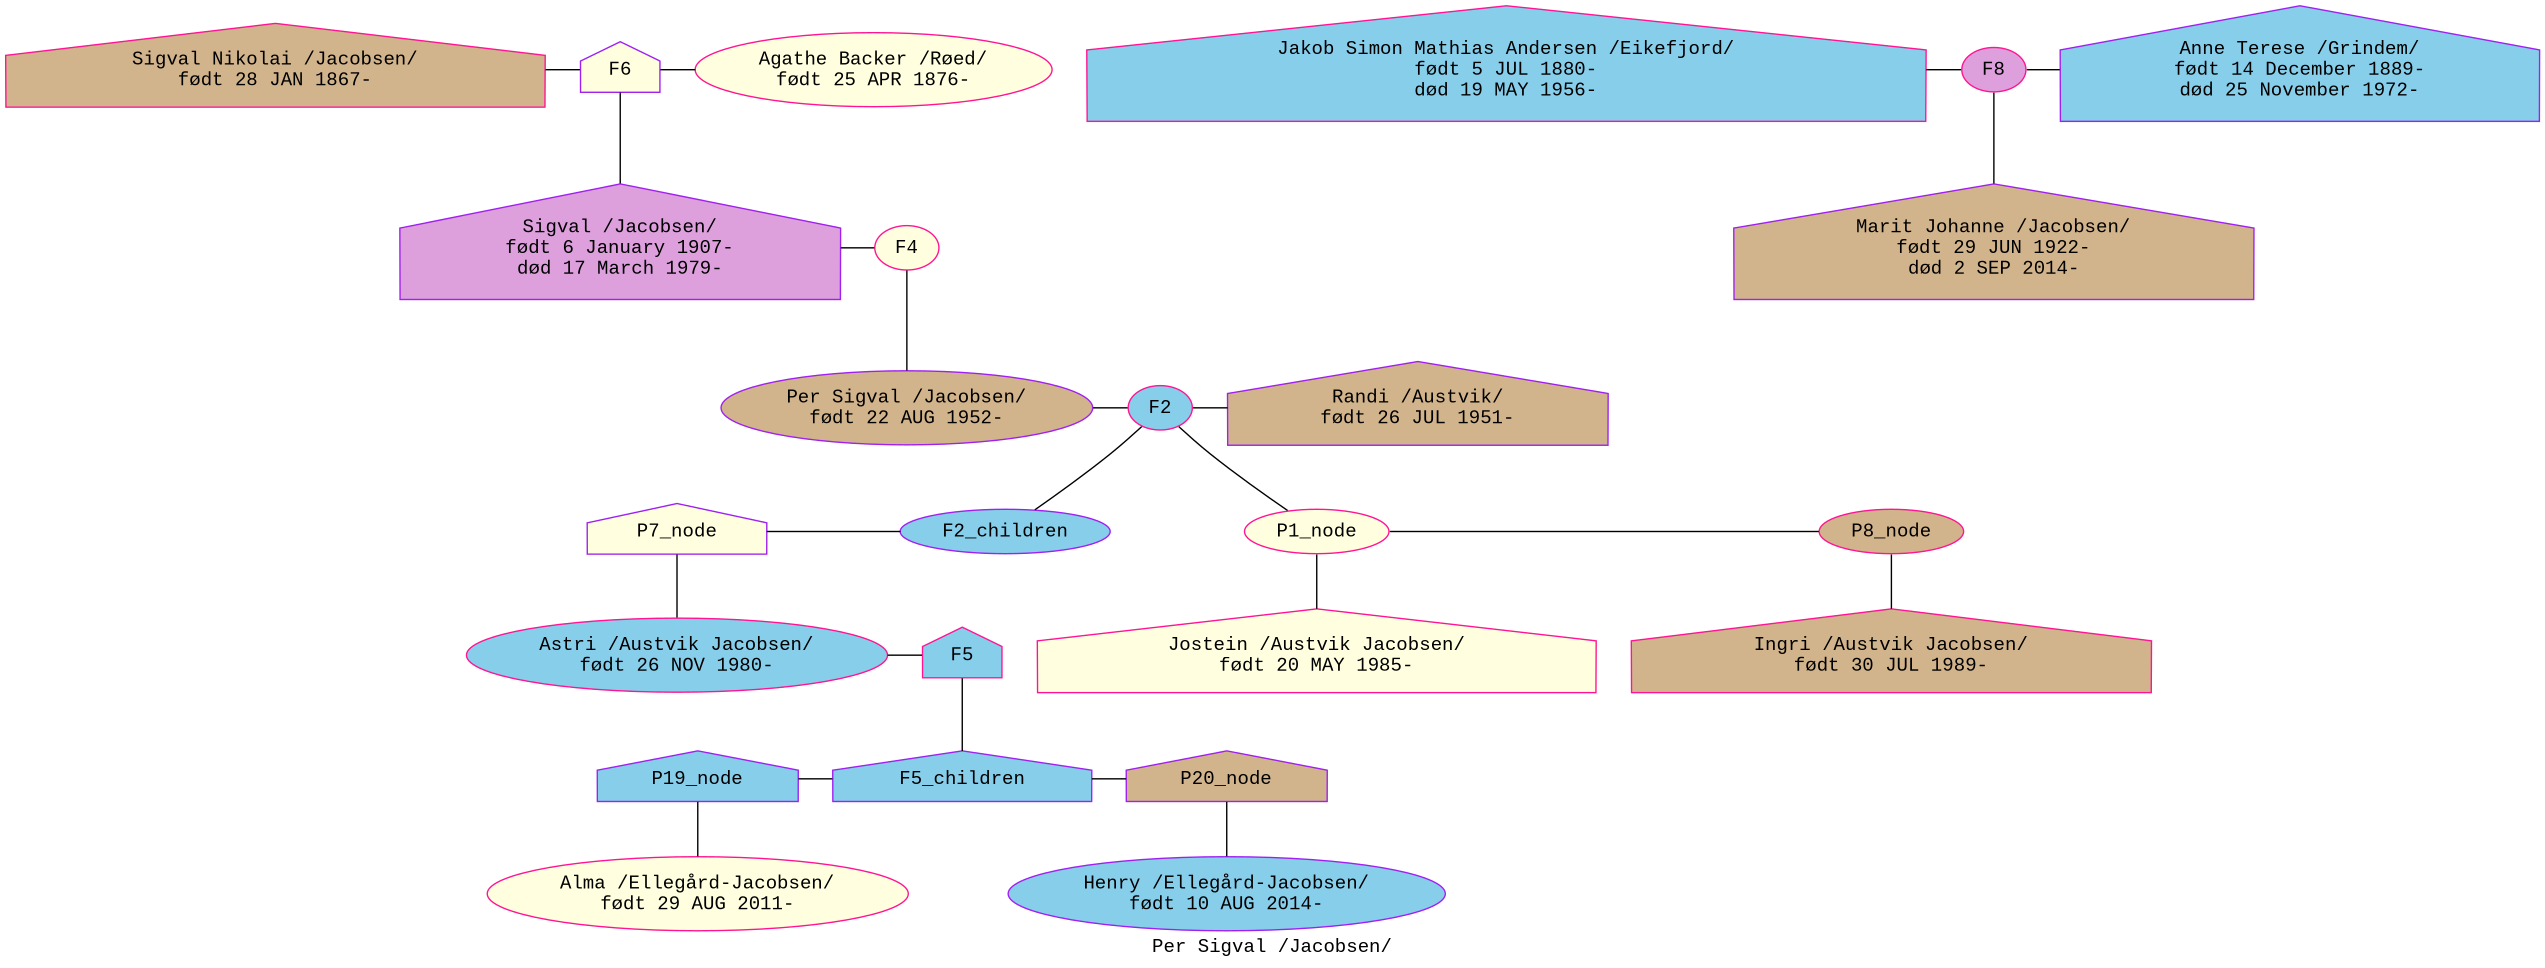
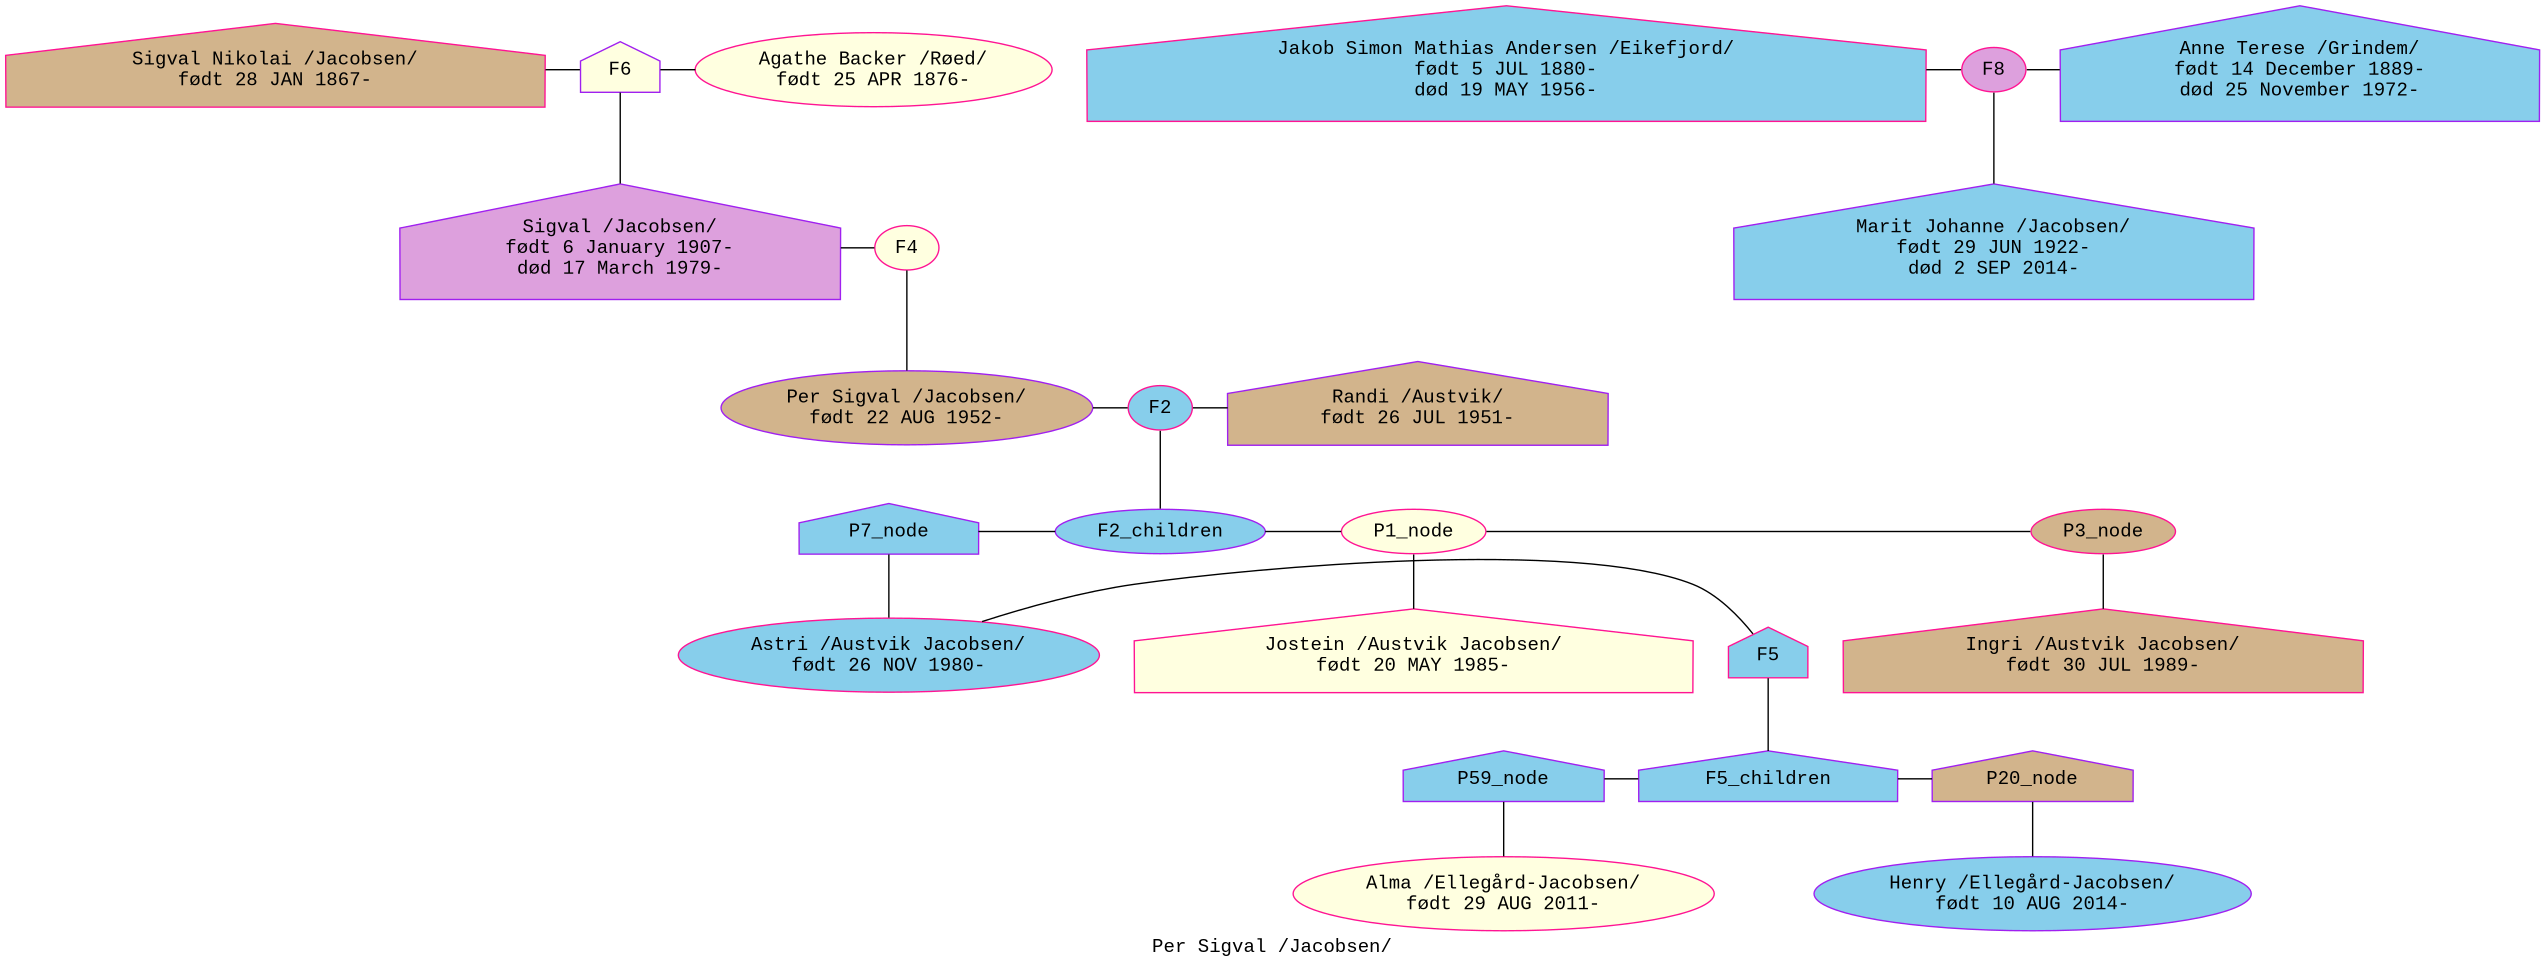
(1994, 248) -> (1994, 248)
(1232, 471) -> (1303, 531)
(677, 531) -> (889, 531)
(1891, 531) -> (2103, 531)
(698, 779) -> (1504, 779)
